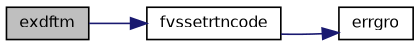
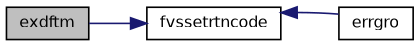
(302, 34) -> (318, 13)
